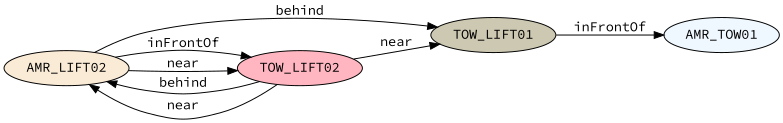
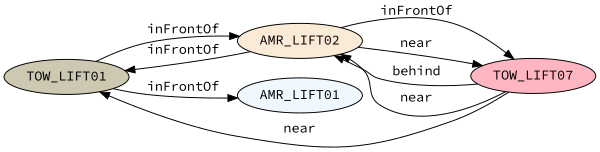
(300, 11) -> (183, 50)
(722, 35) -> (300, 95)
none -> (161, 40)
(300, 68) -> (533, 76)
